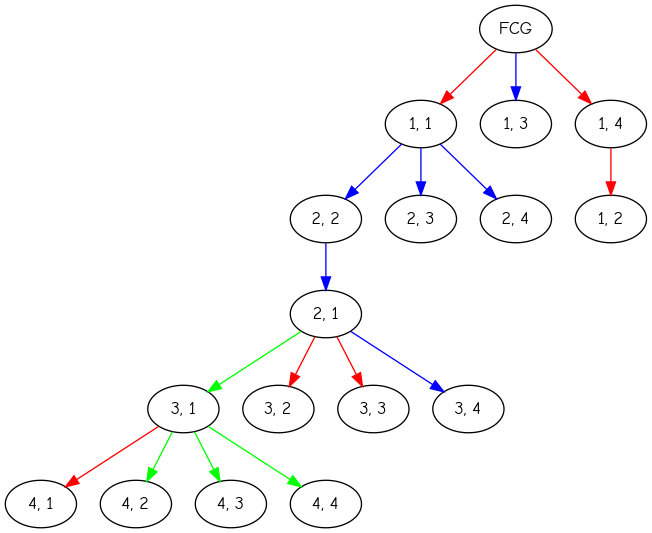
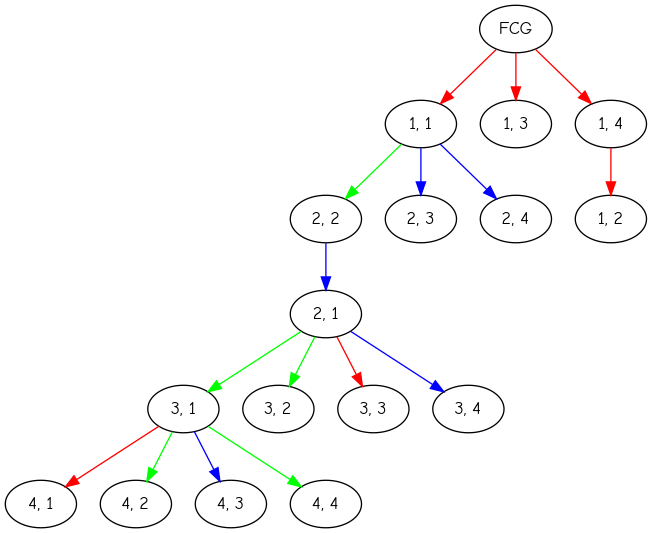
(516, 70) -> (516, 70)
(378, 167) -> (378, 167)
(305, 356) -> (305, 356)
(204, 451) -> (204, 451)
